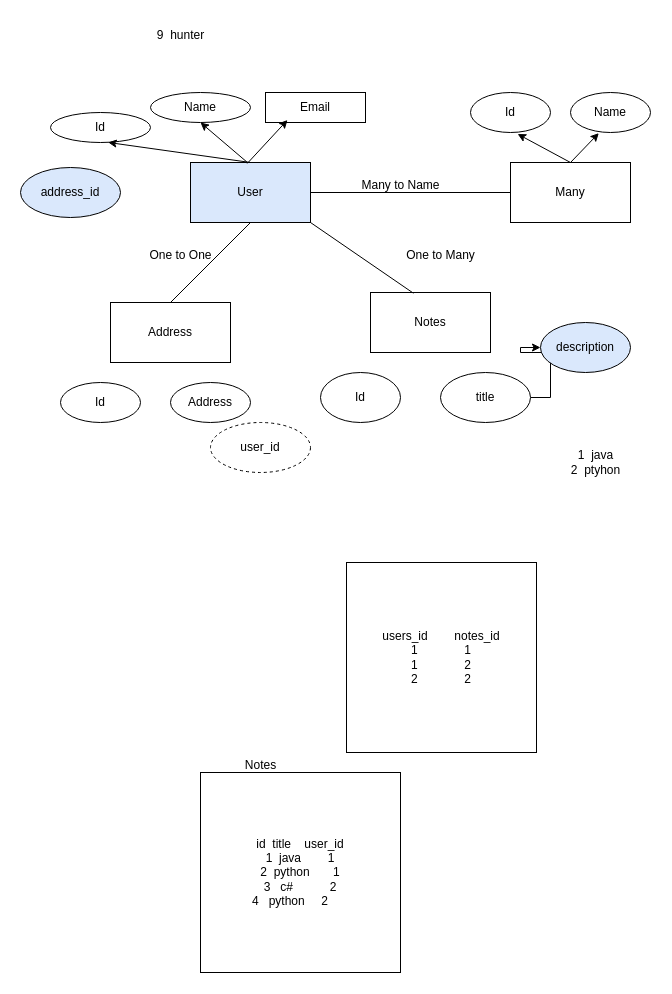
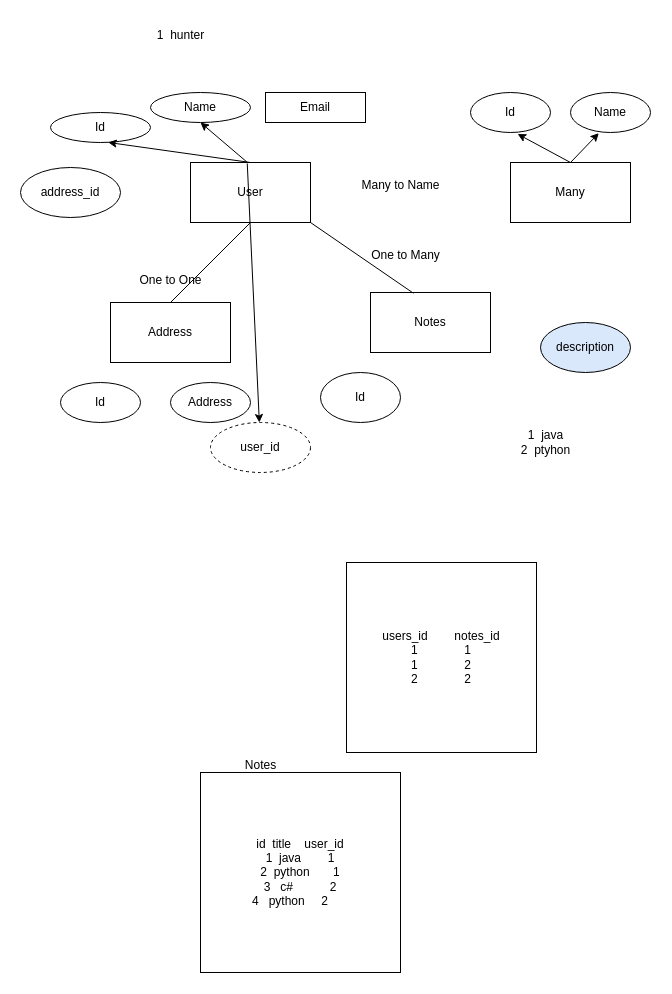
(181, 36) -> (181, 36)
(265, 144) -> (253, 290)
(71, 193) -> (71, 193)
(251, 193) -> (251, 193)
(411, 193) -> none
(181, 256) -> (171, 281)
(441, 256) -> (406, 256)
(551, 390) -> none
(486, 398) -> none
(596, 463) -> (546, 443)
